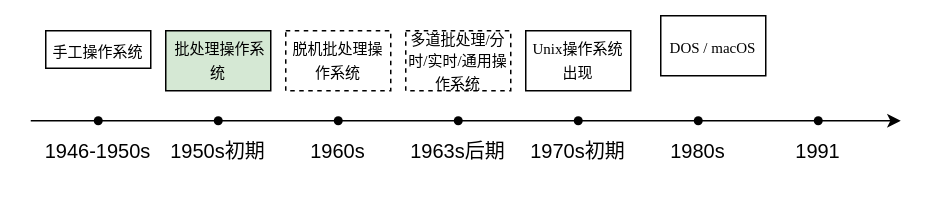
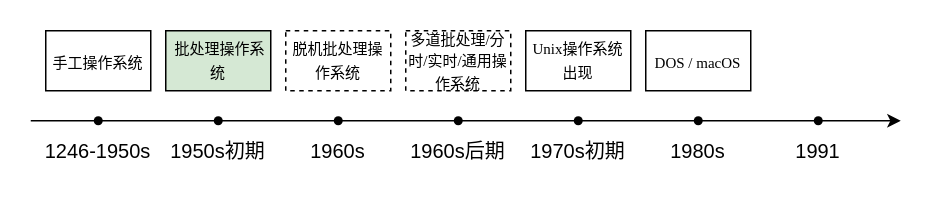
(713, 46) -> (698, 61)
(98, 50) -> (98, 61)
(98, 151) -> (98, 151)
(458, 151) -> (458, 151)
